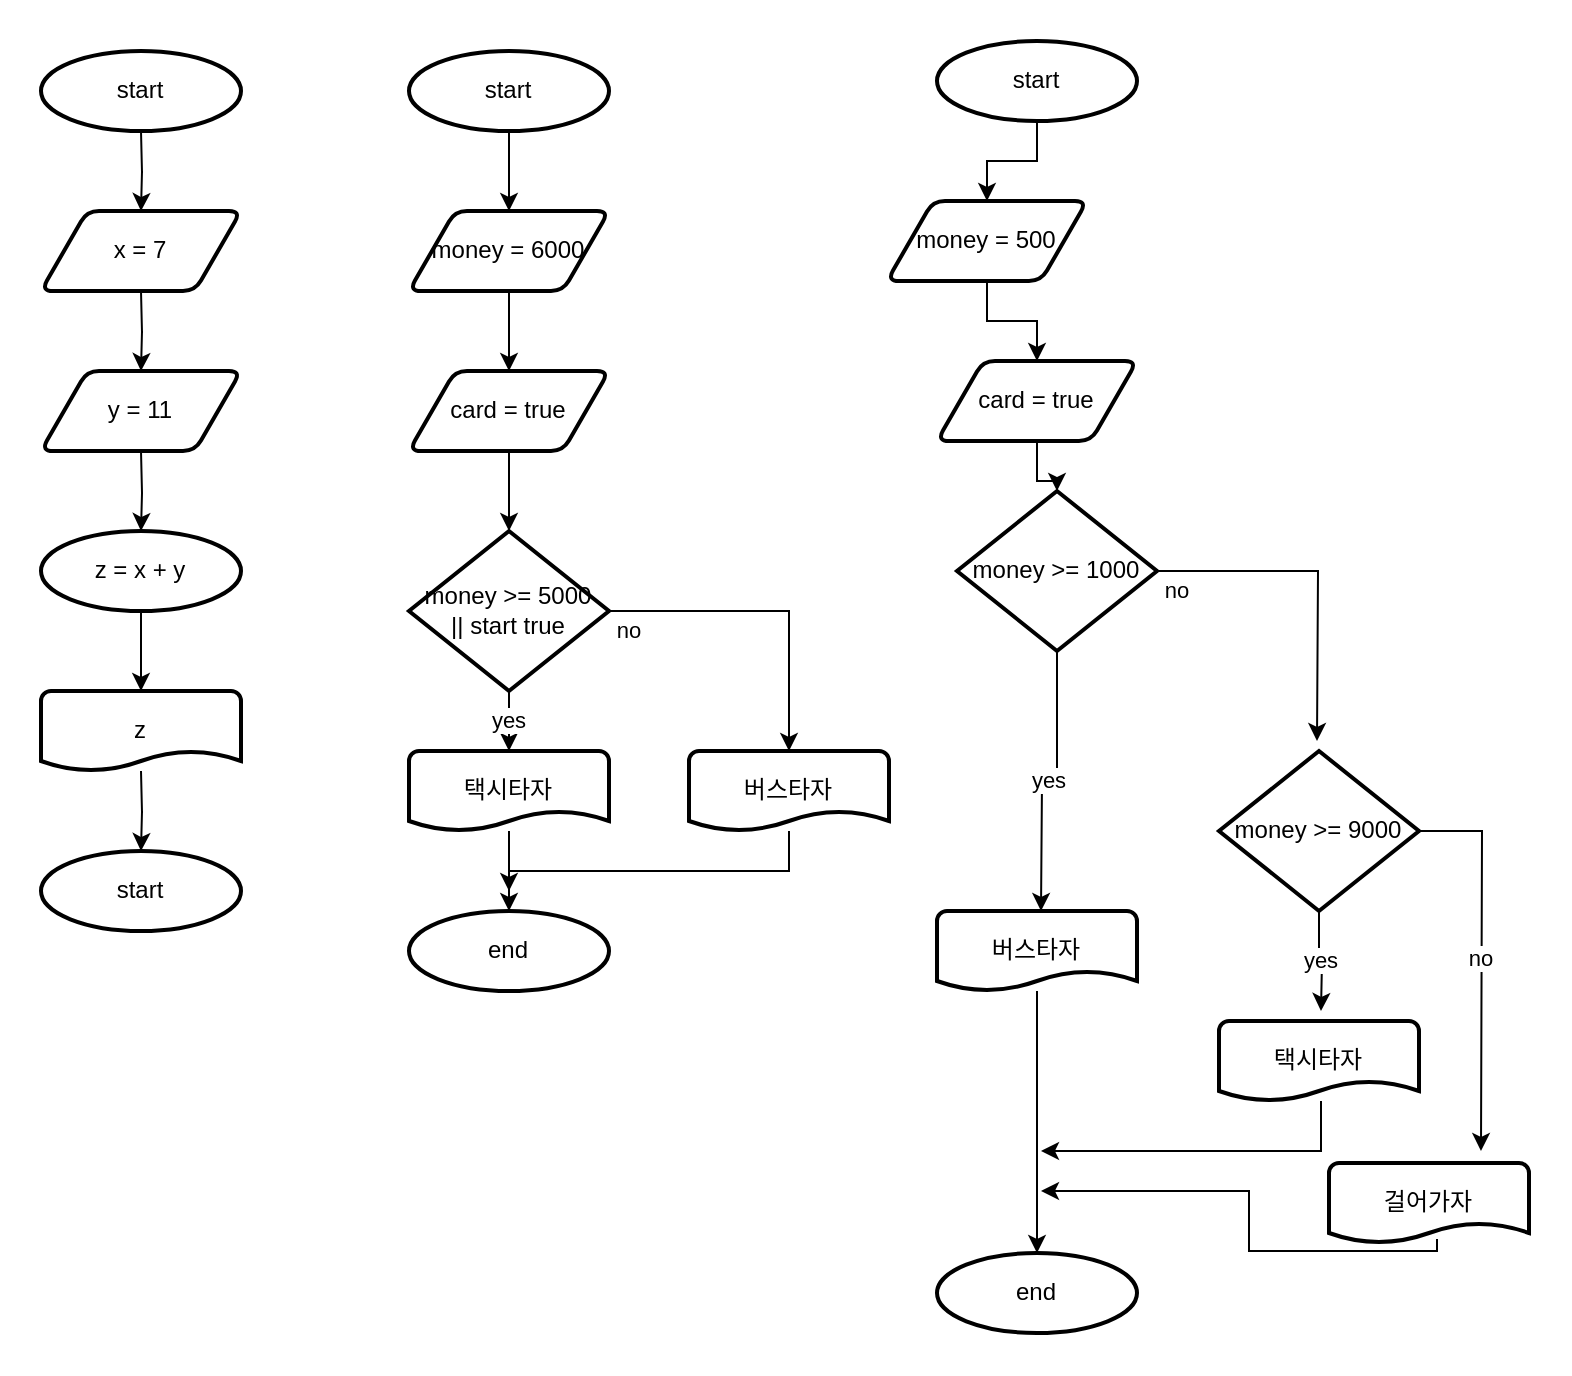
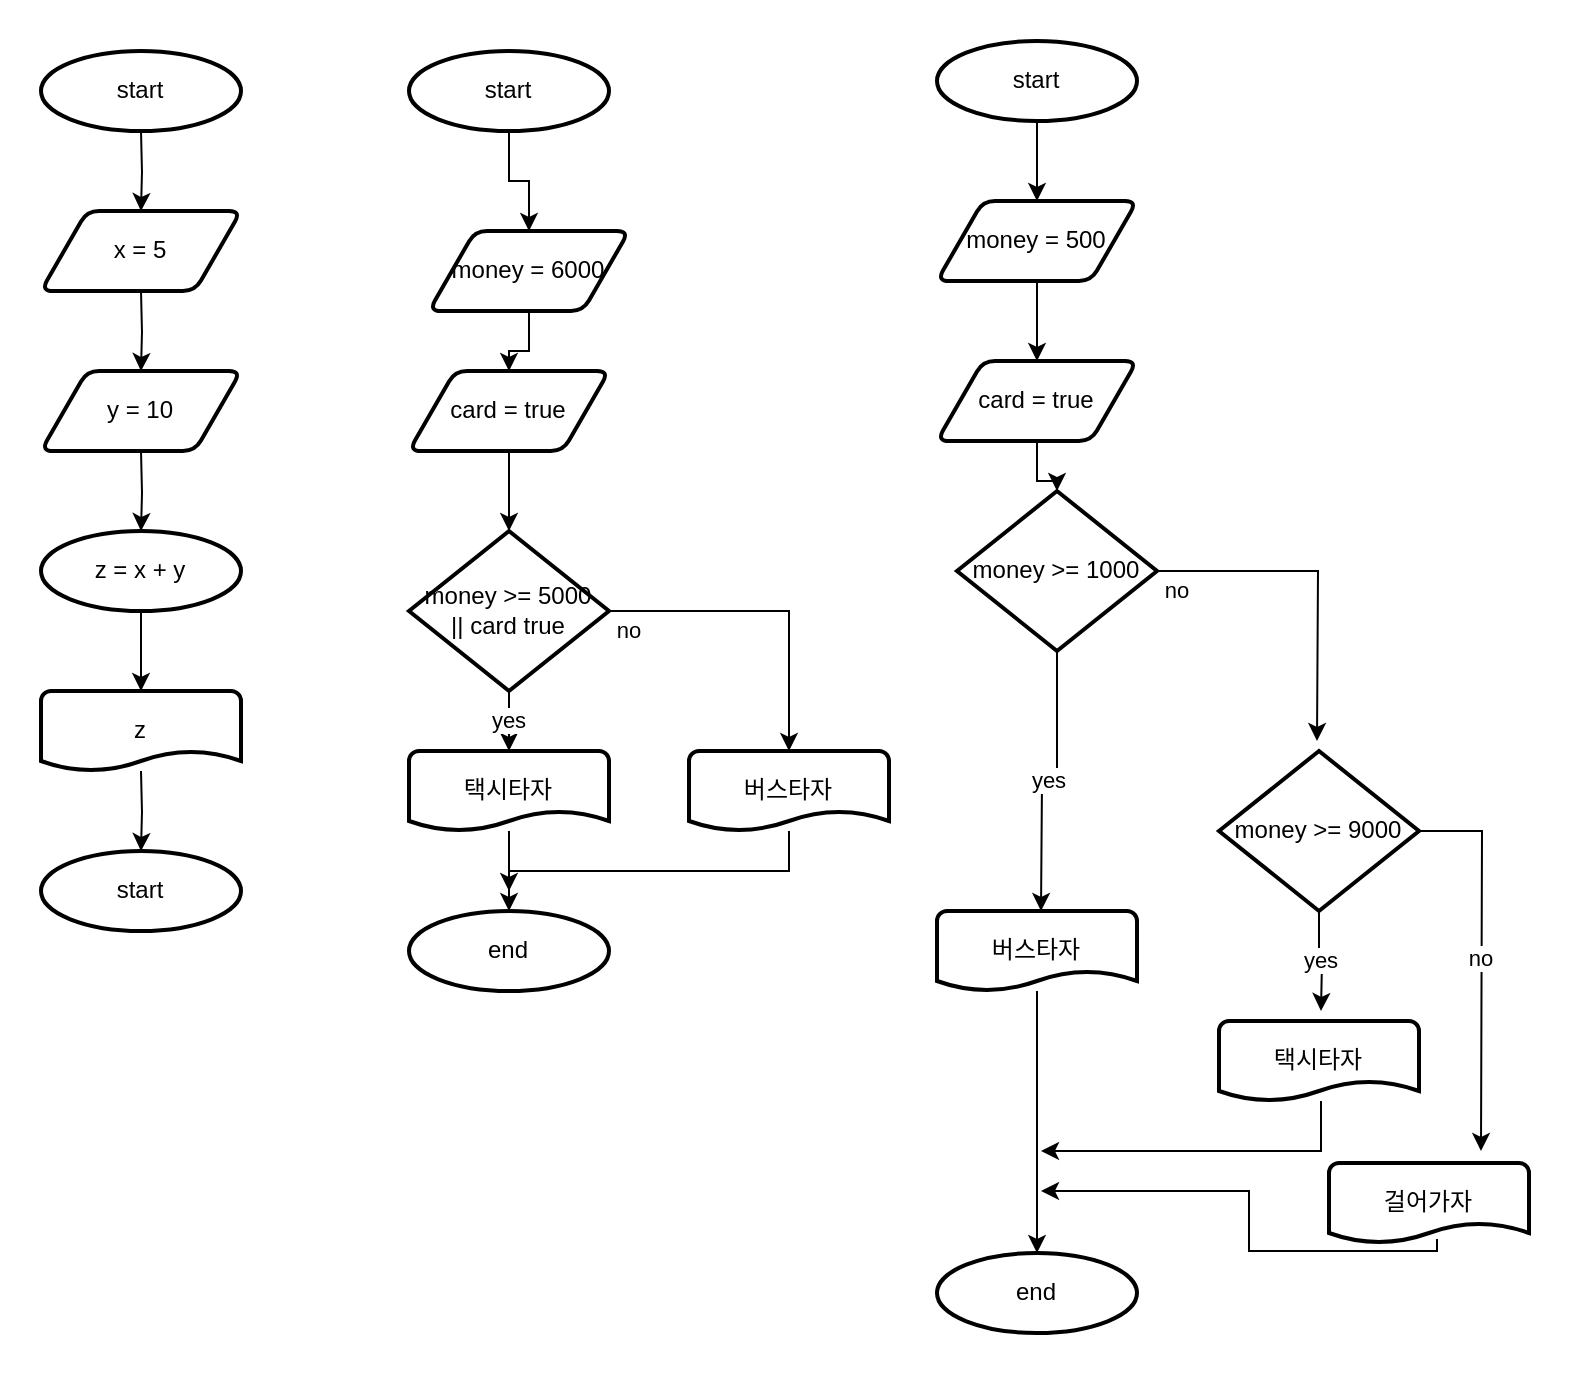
(987, 241) -> (1037, 241)
(141, 251) -> (141, 251)
(509, 251) -> (529, 271)
(141, 411) -> (141, 411)
(509, 611) -> (509, 611)
